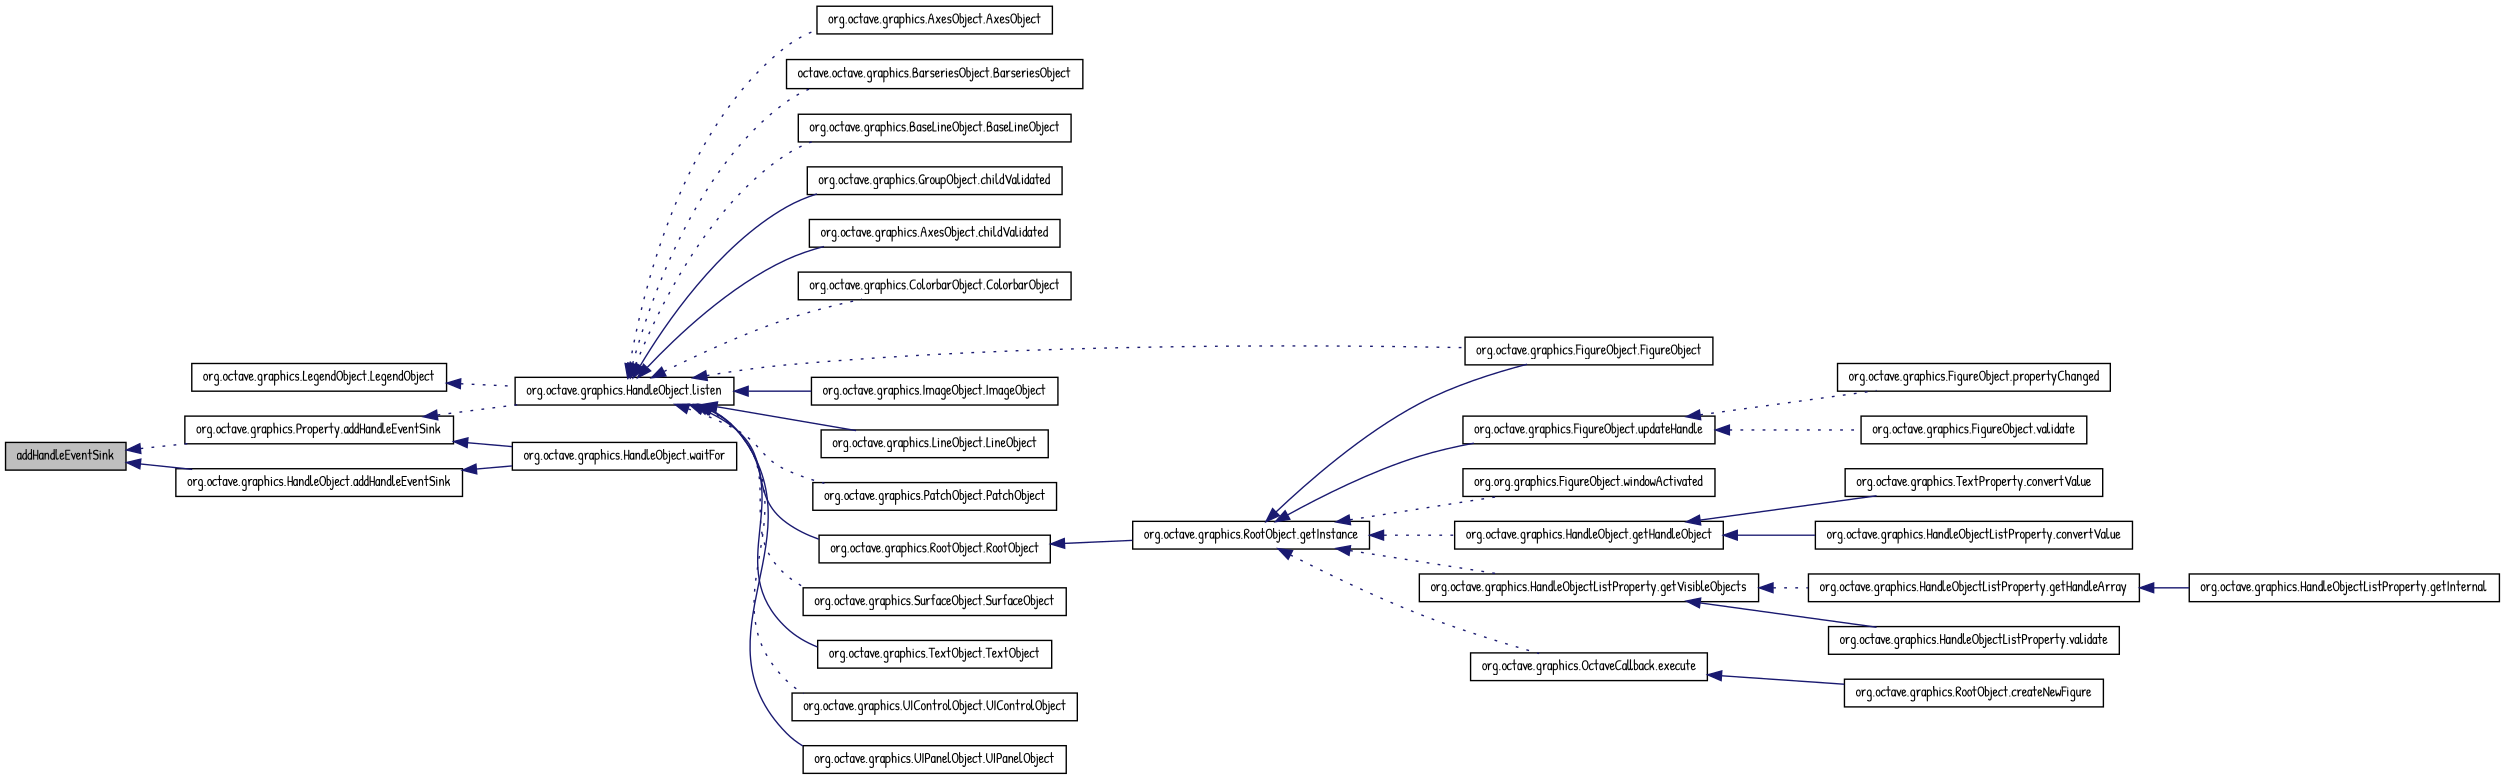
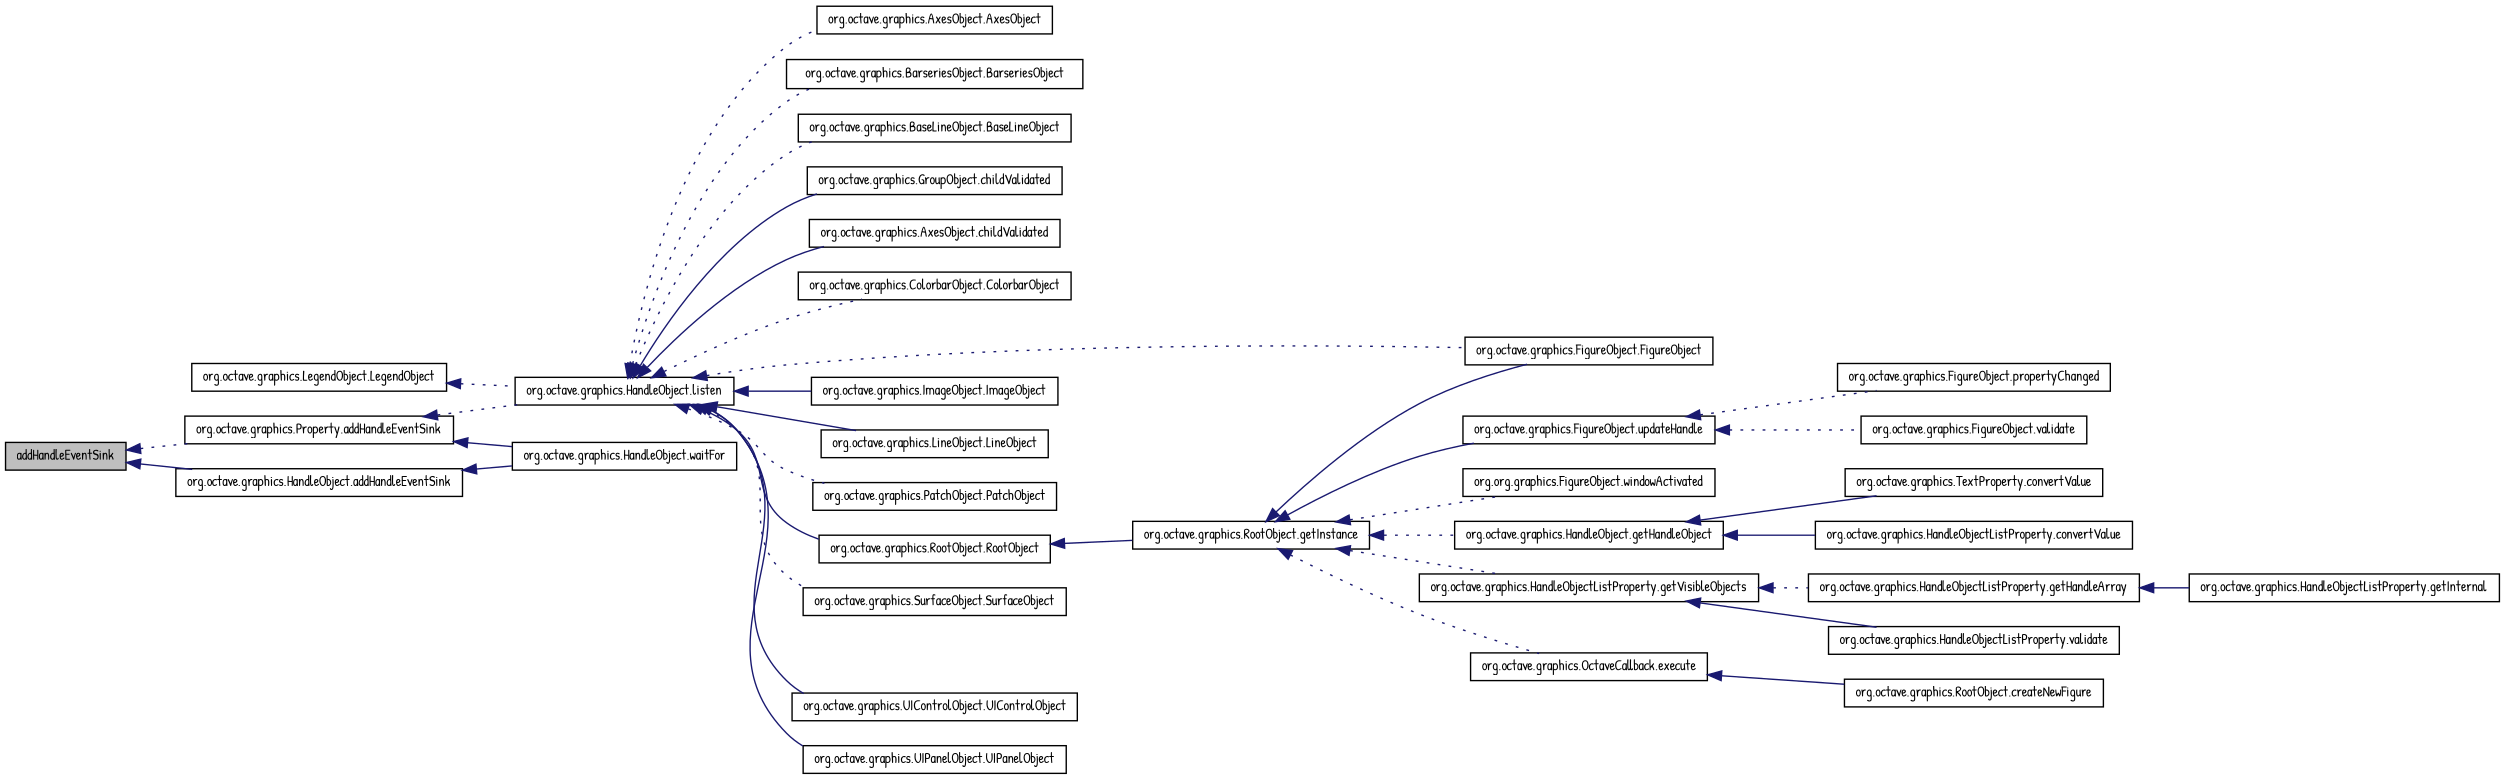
(935, 74) -> (935, 74)
(760, 551) -> (760, 551)
(935, 654) -> none
